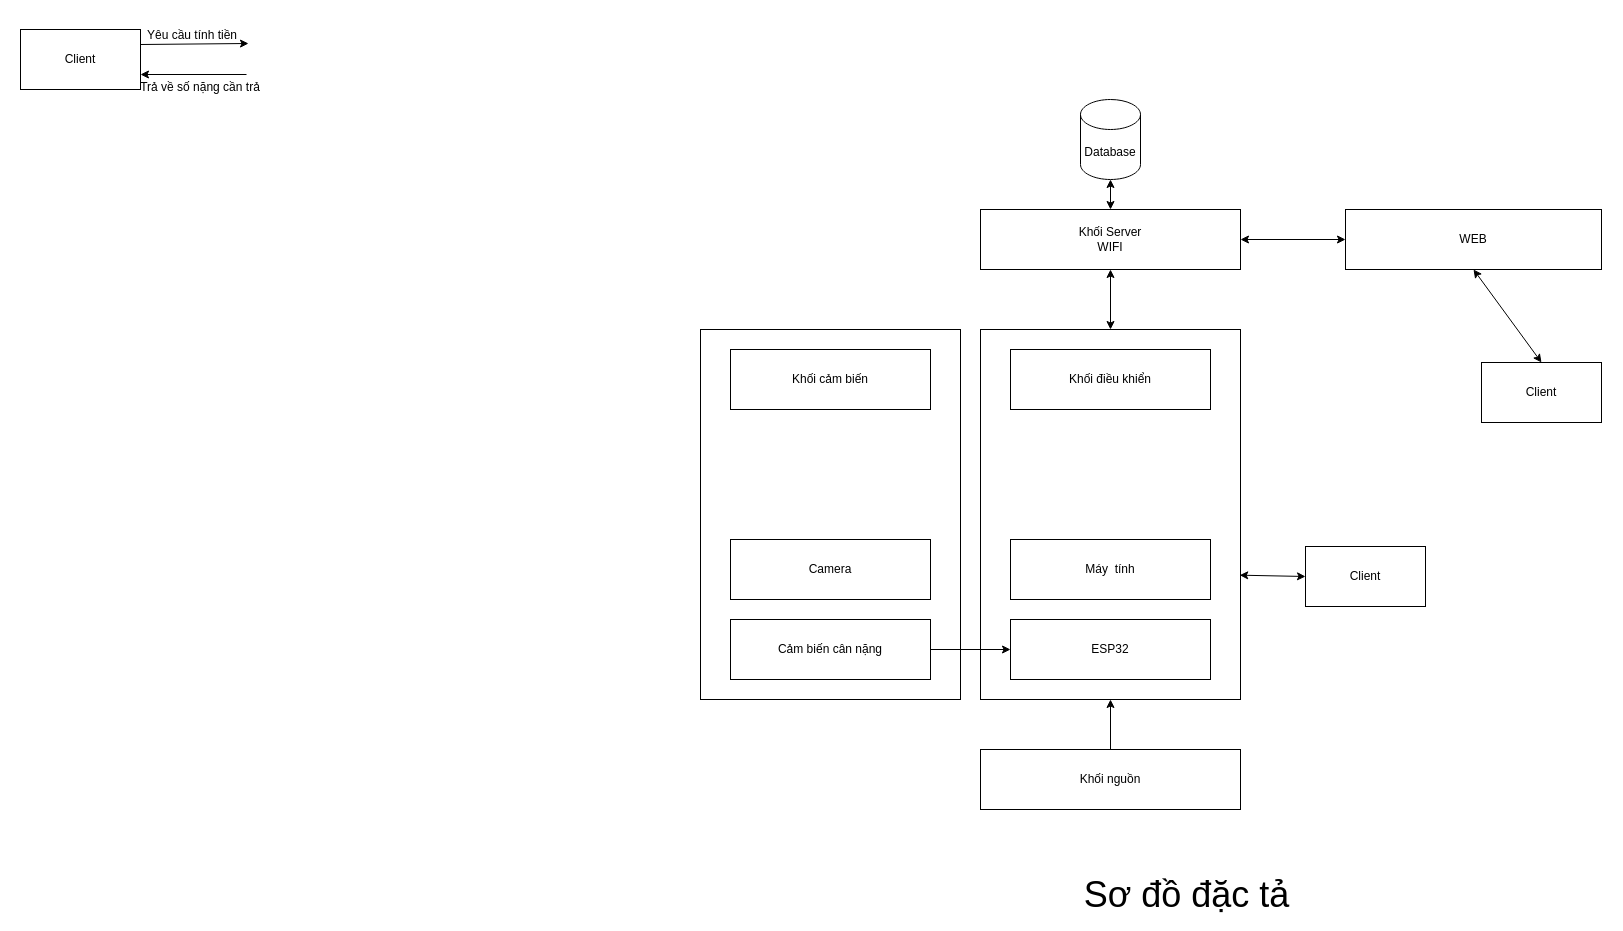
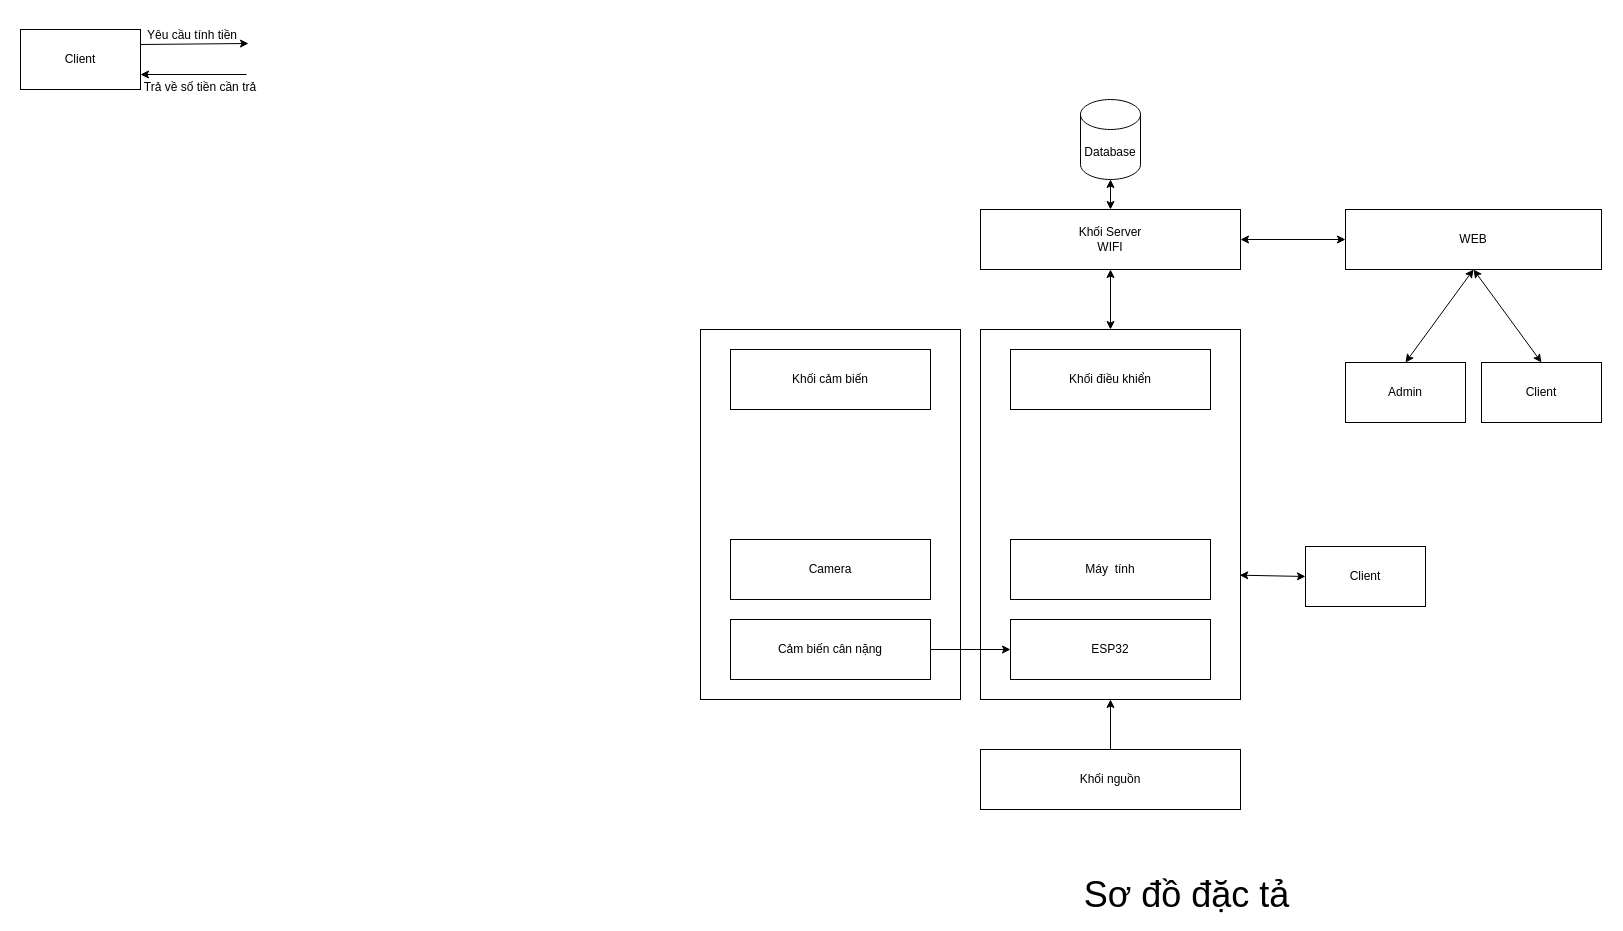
(201, 88) -> (201, 88)
none -> (1440, 316)
none -> (1406, 393)
